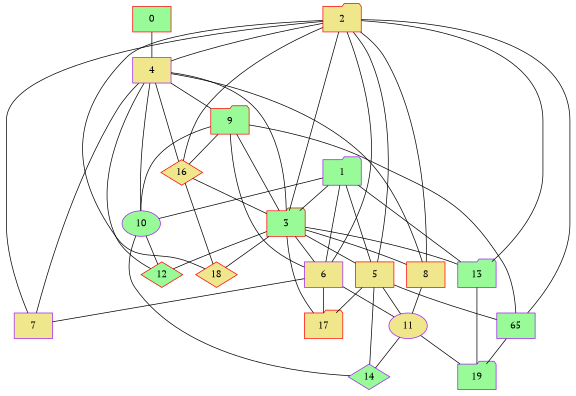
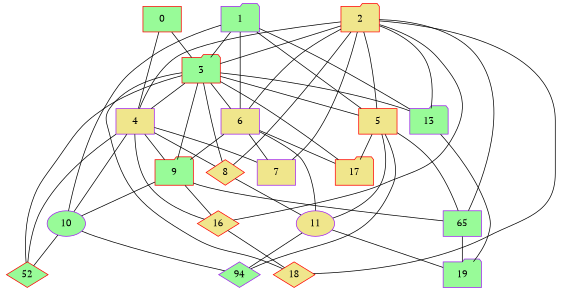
(230, 196) -> (182, 45)
(162, 275) -> (27, 275)
(426, 275) -> (225, 172)
(369, 377) -> (239, 275)
